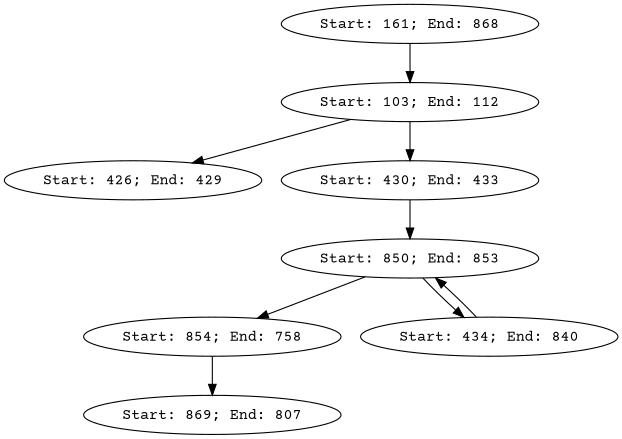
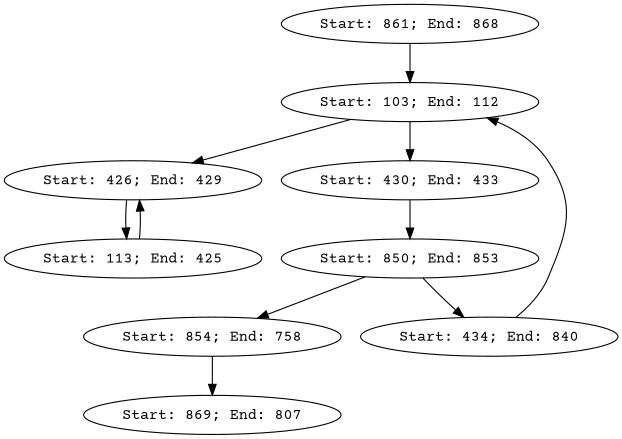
(410, 24) -> (410, 24)
none -> (133, 258)
(460, 301) -> (566, 212)
